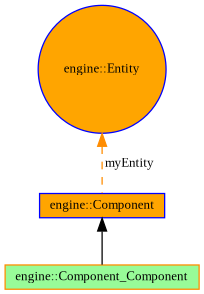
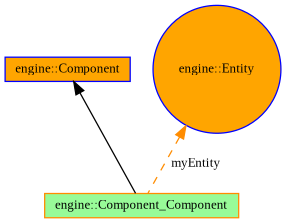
(102, 170) -> (164, 165)
